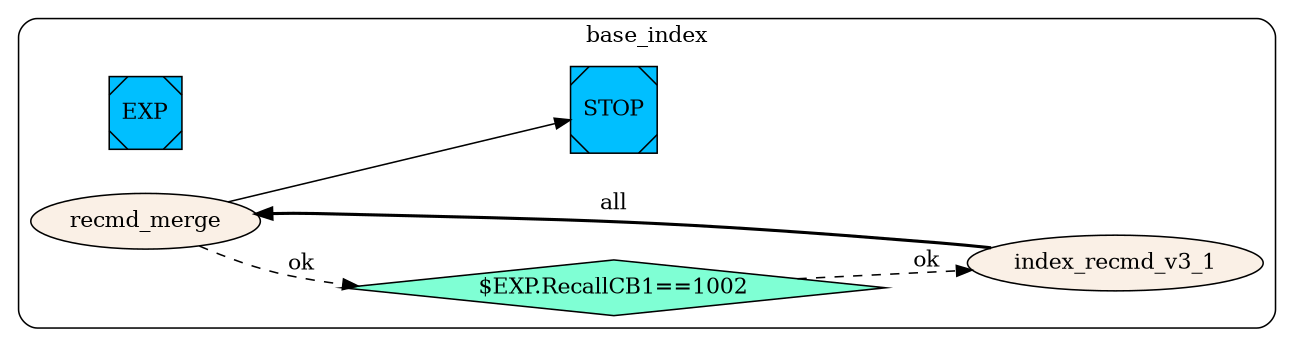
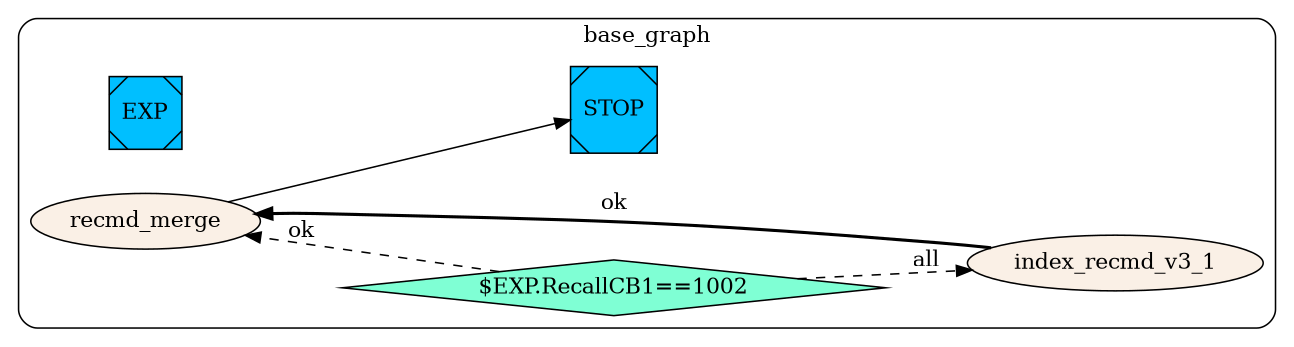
(647, 36) -> (647, 36)
(614, 203) -> (614, 203)
(926, 261) -> (926, 261)
(269, 271) -> (380, 255)
